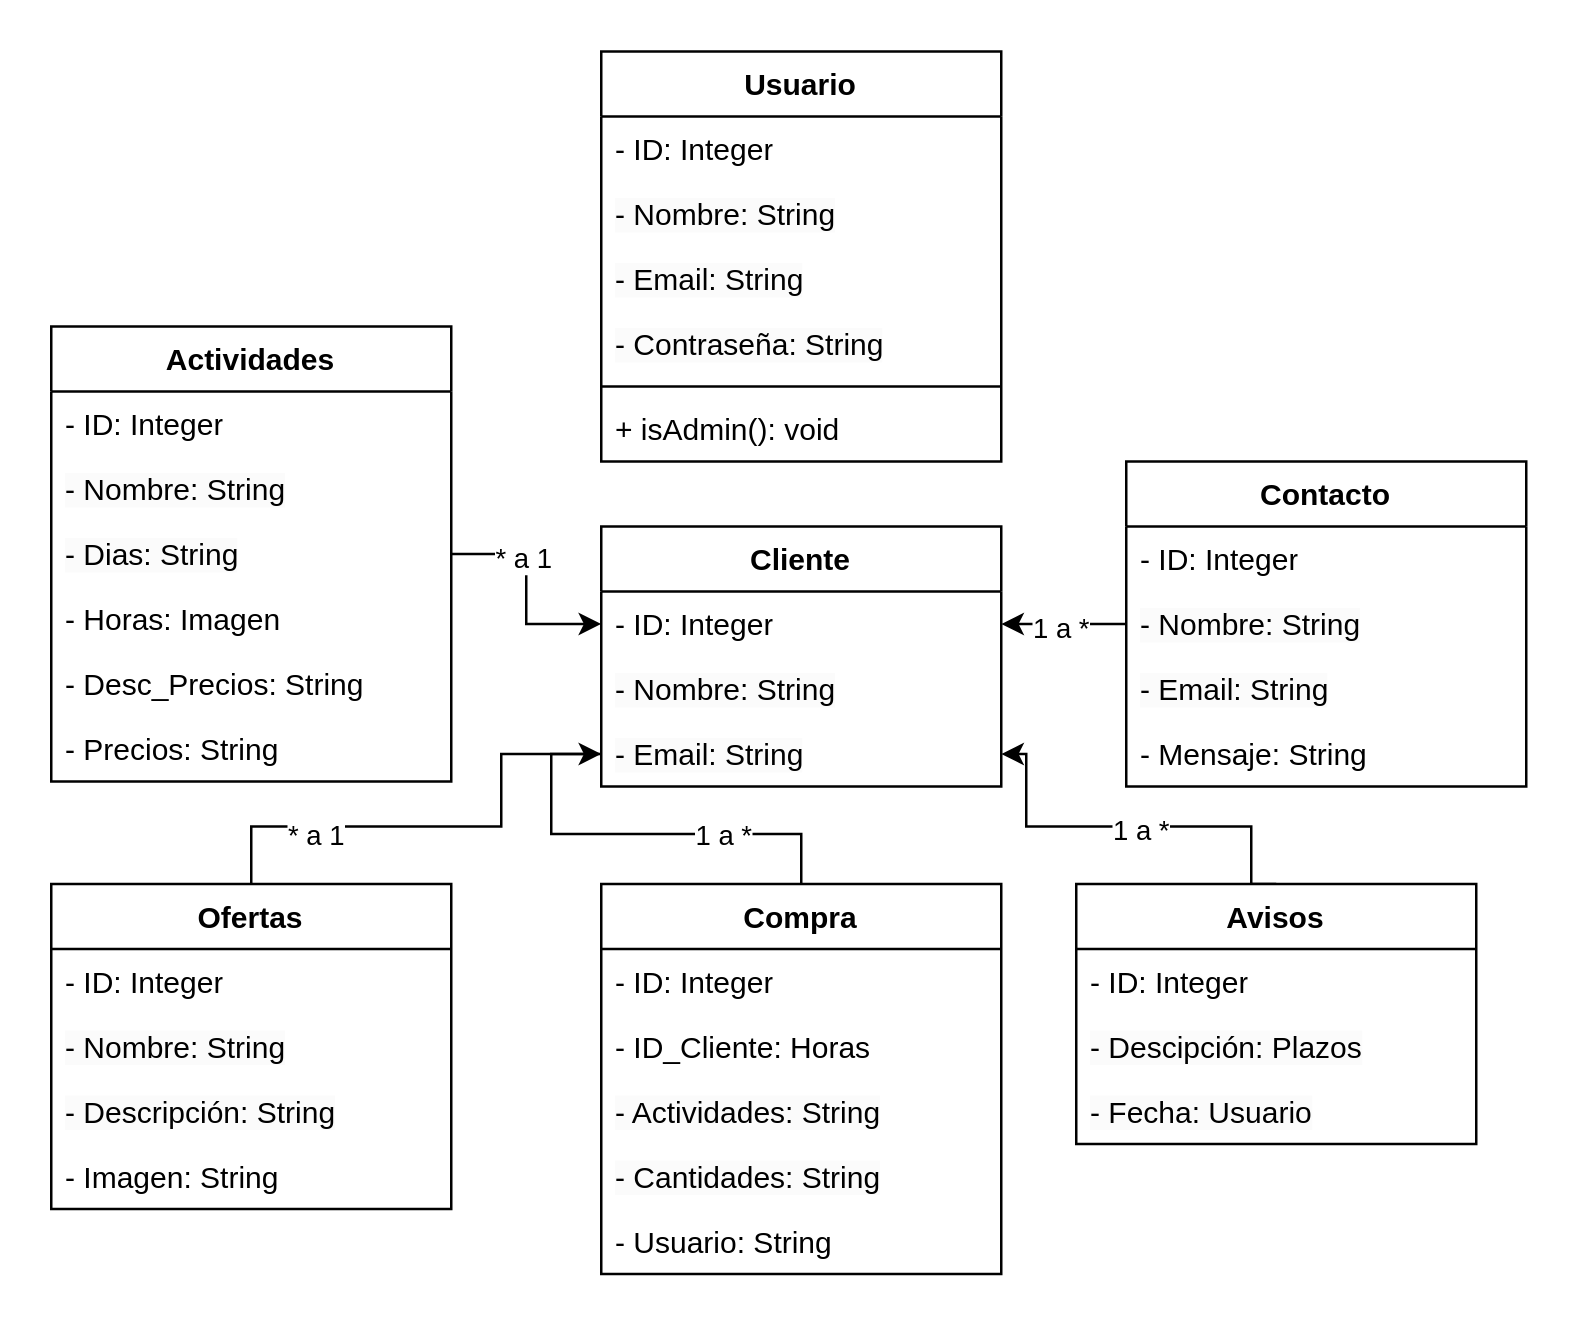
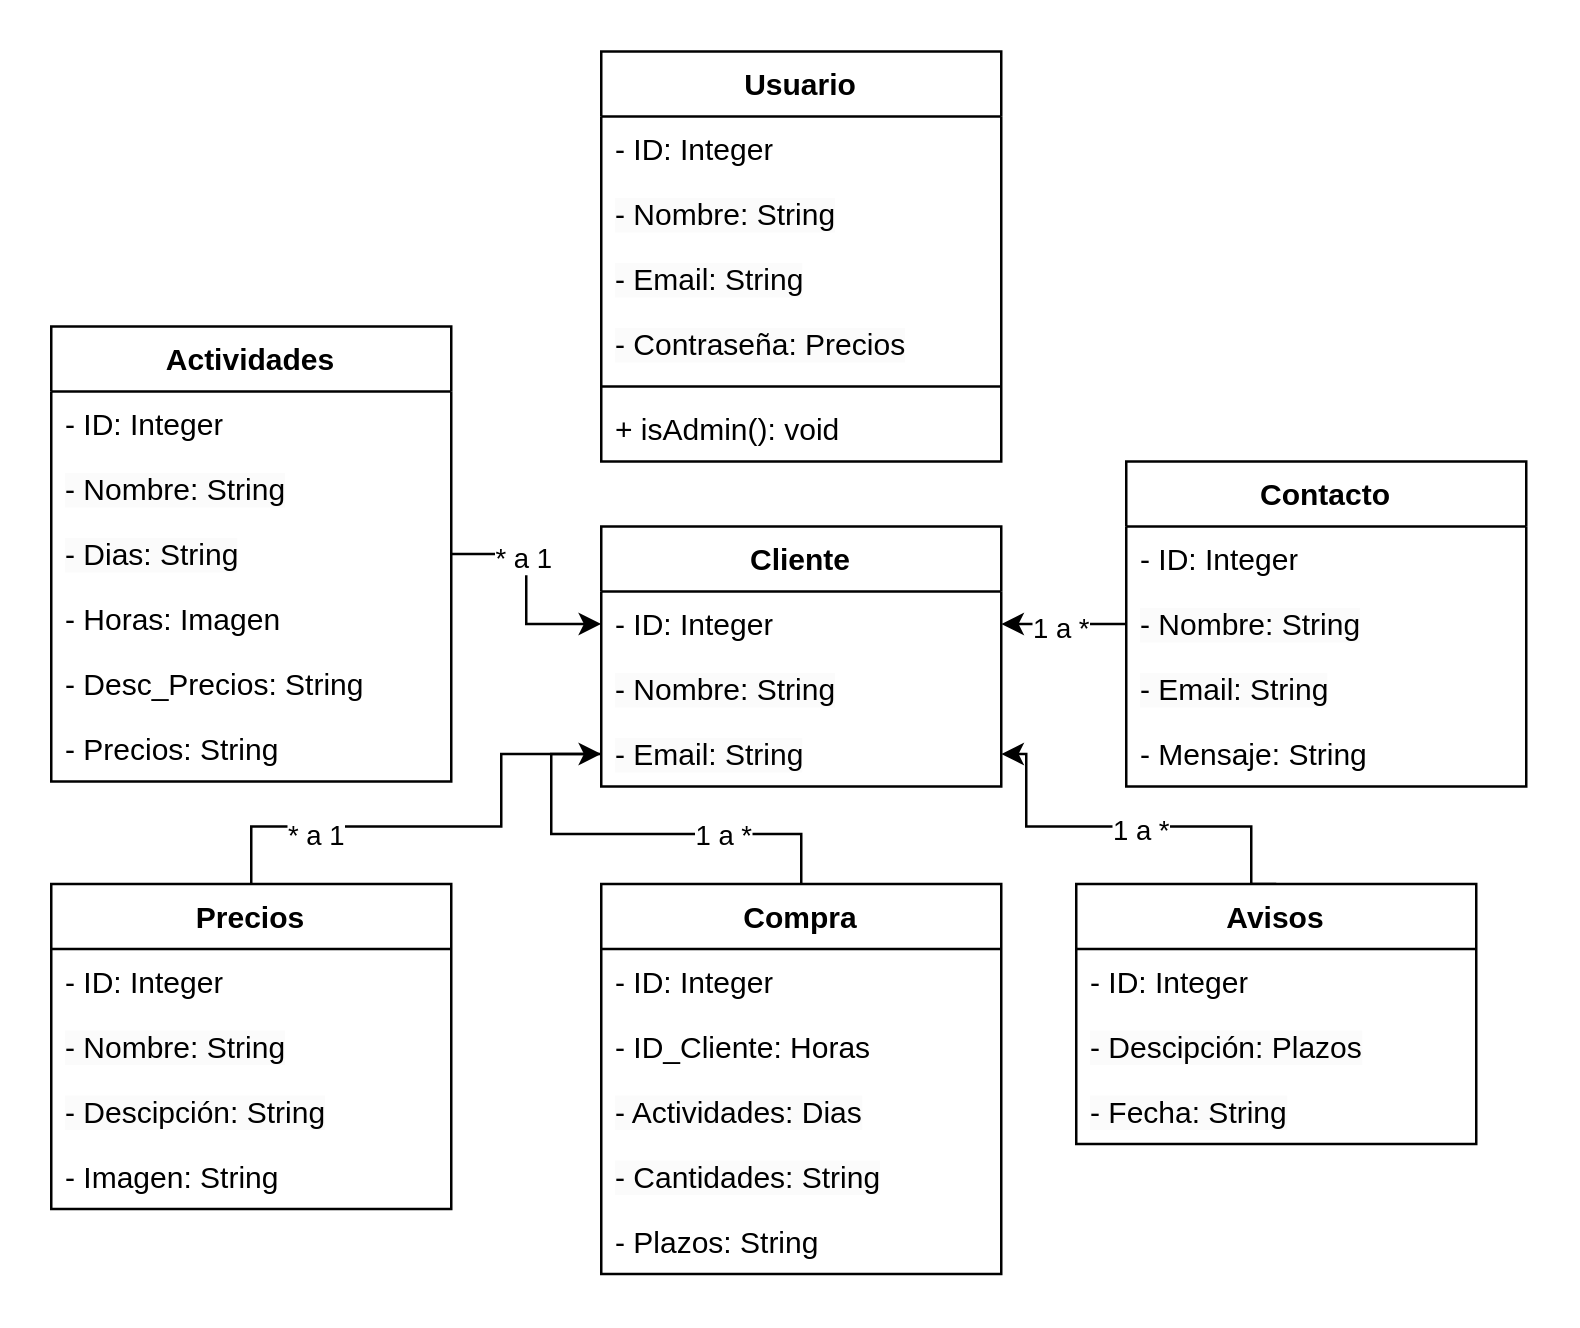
(769, 347) -> (777, 347)
(251, 919) -> (251, 919)
(219, 1114) -> (211, 1114)
(769, 1114) -> (752, 1114)
(1210, 1114) -> (1202, 1114)
(740, 1244) -> (731, 1244)
